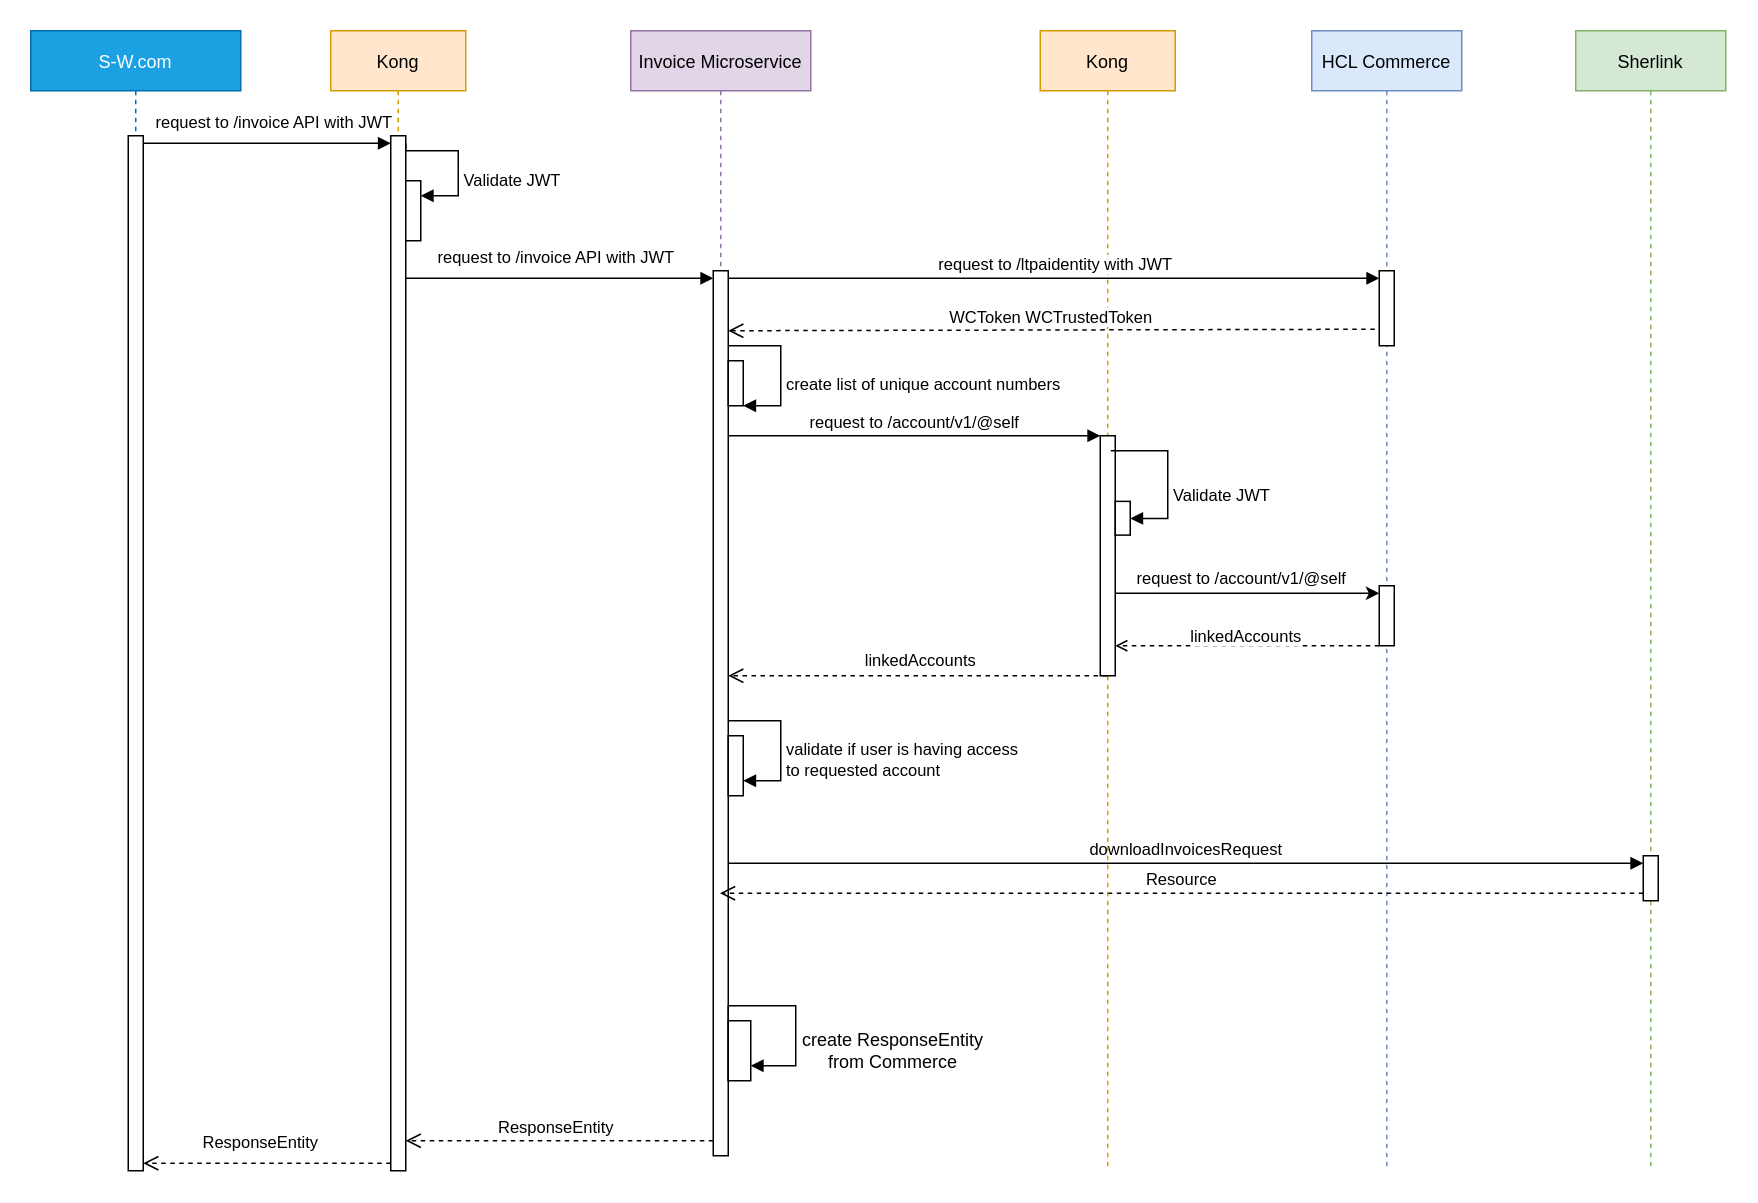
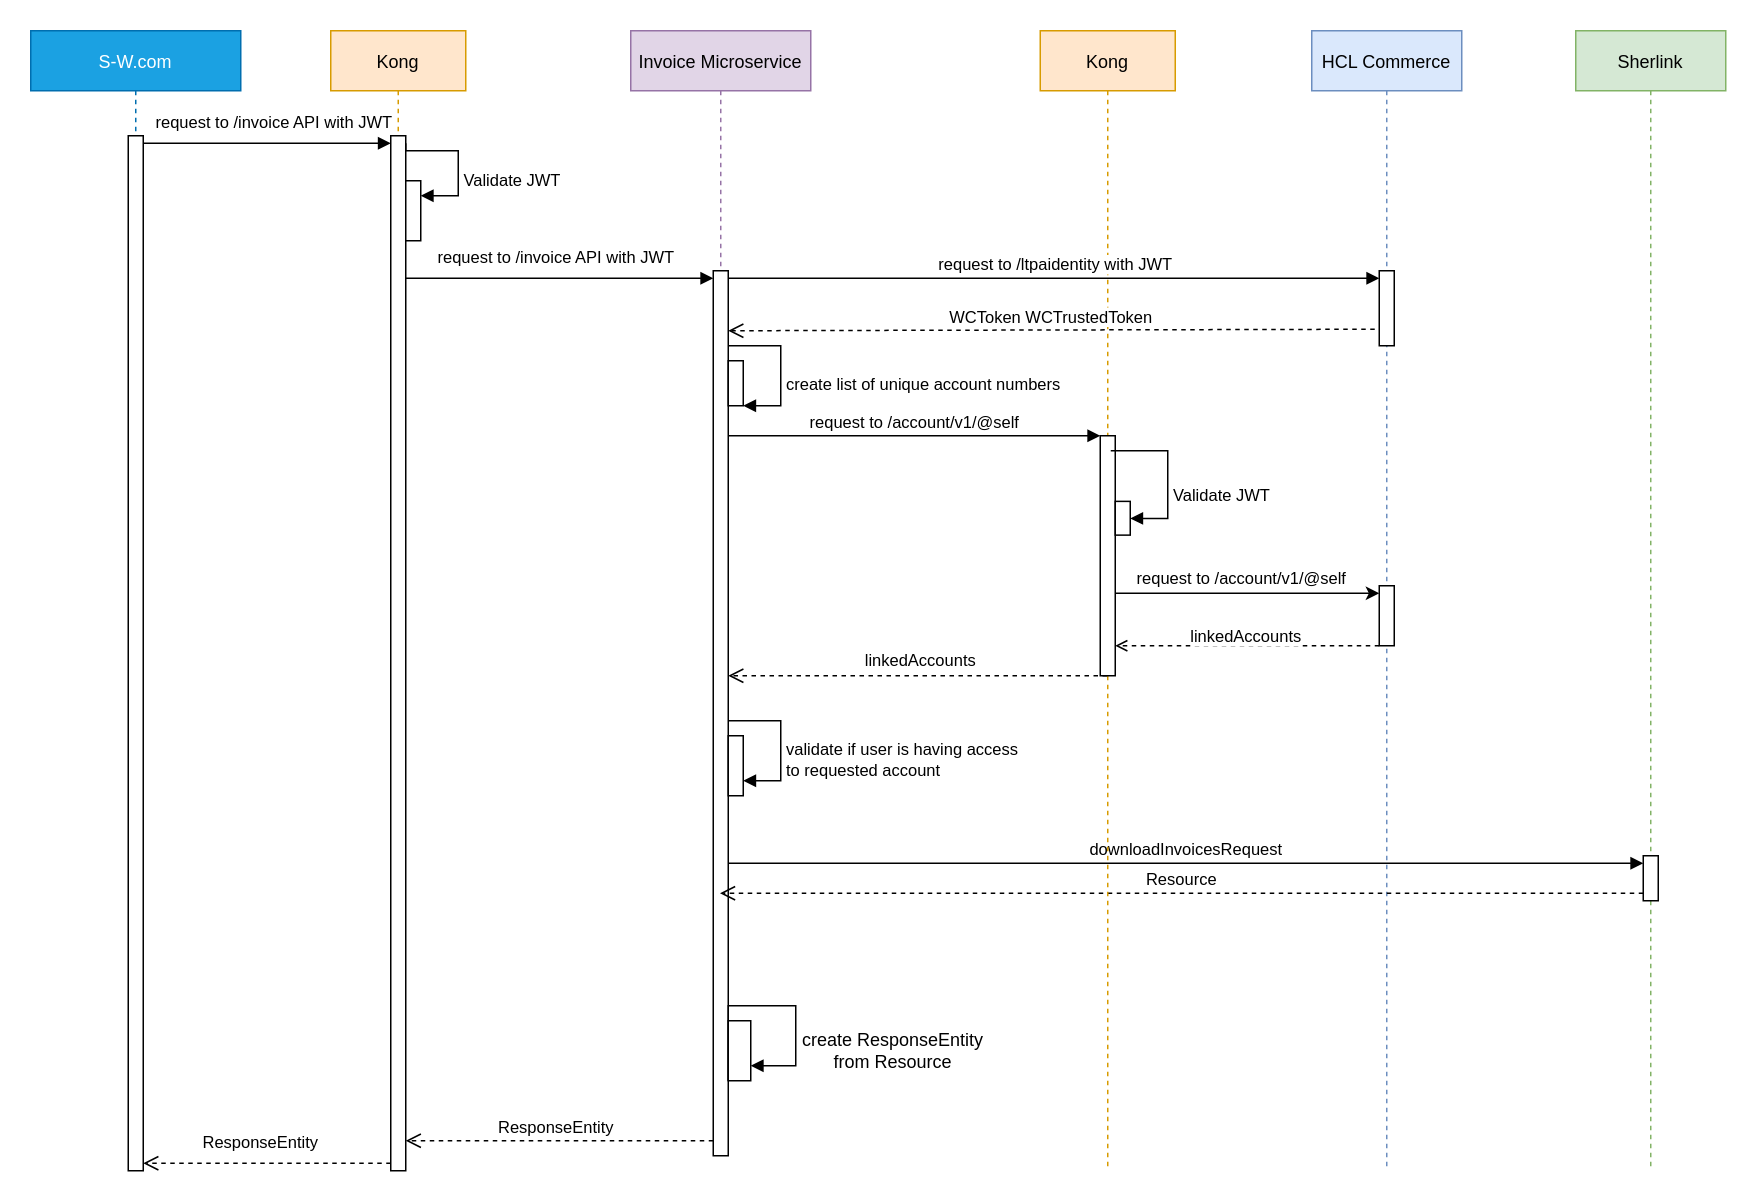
(893, 1051) -> (893, 1051)
